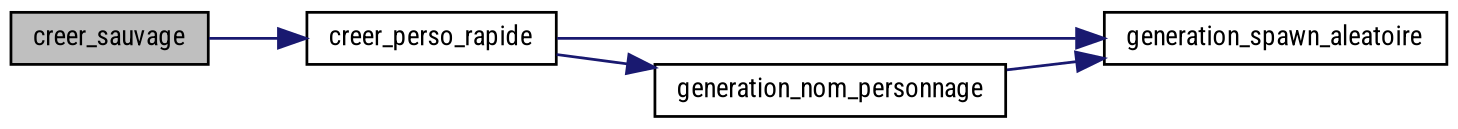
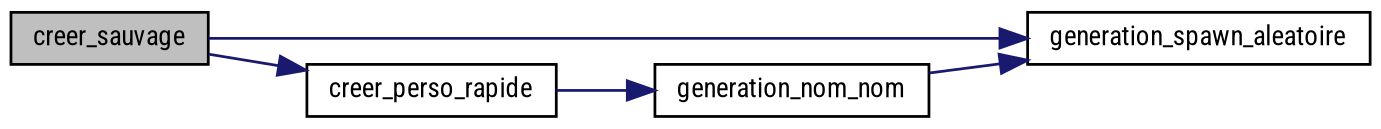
(816, 38) -> (604, 38)
(830, 90) -> (792, 90)
